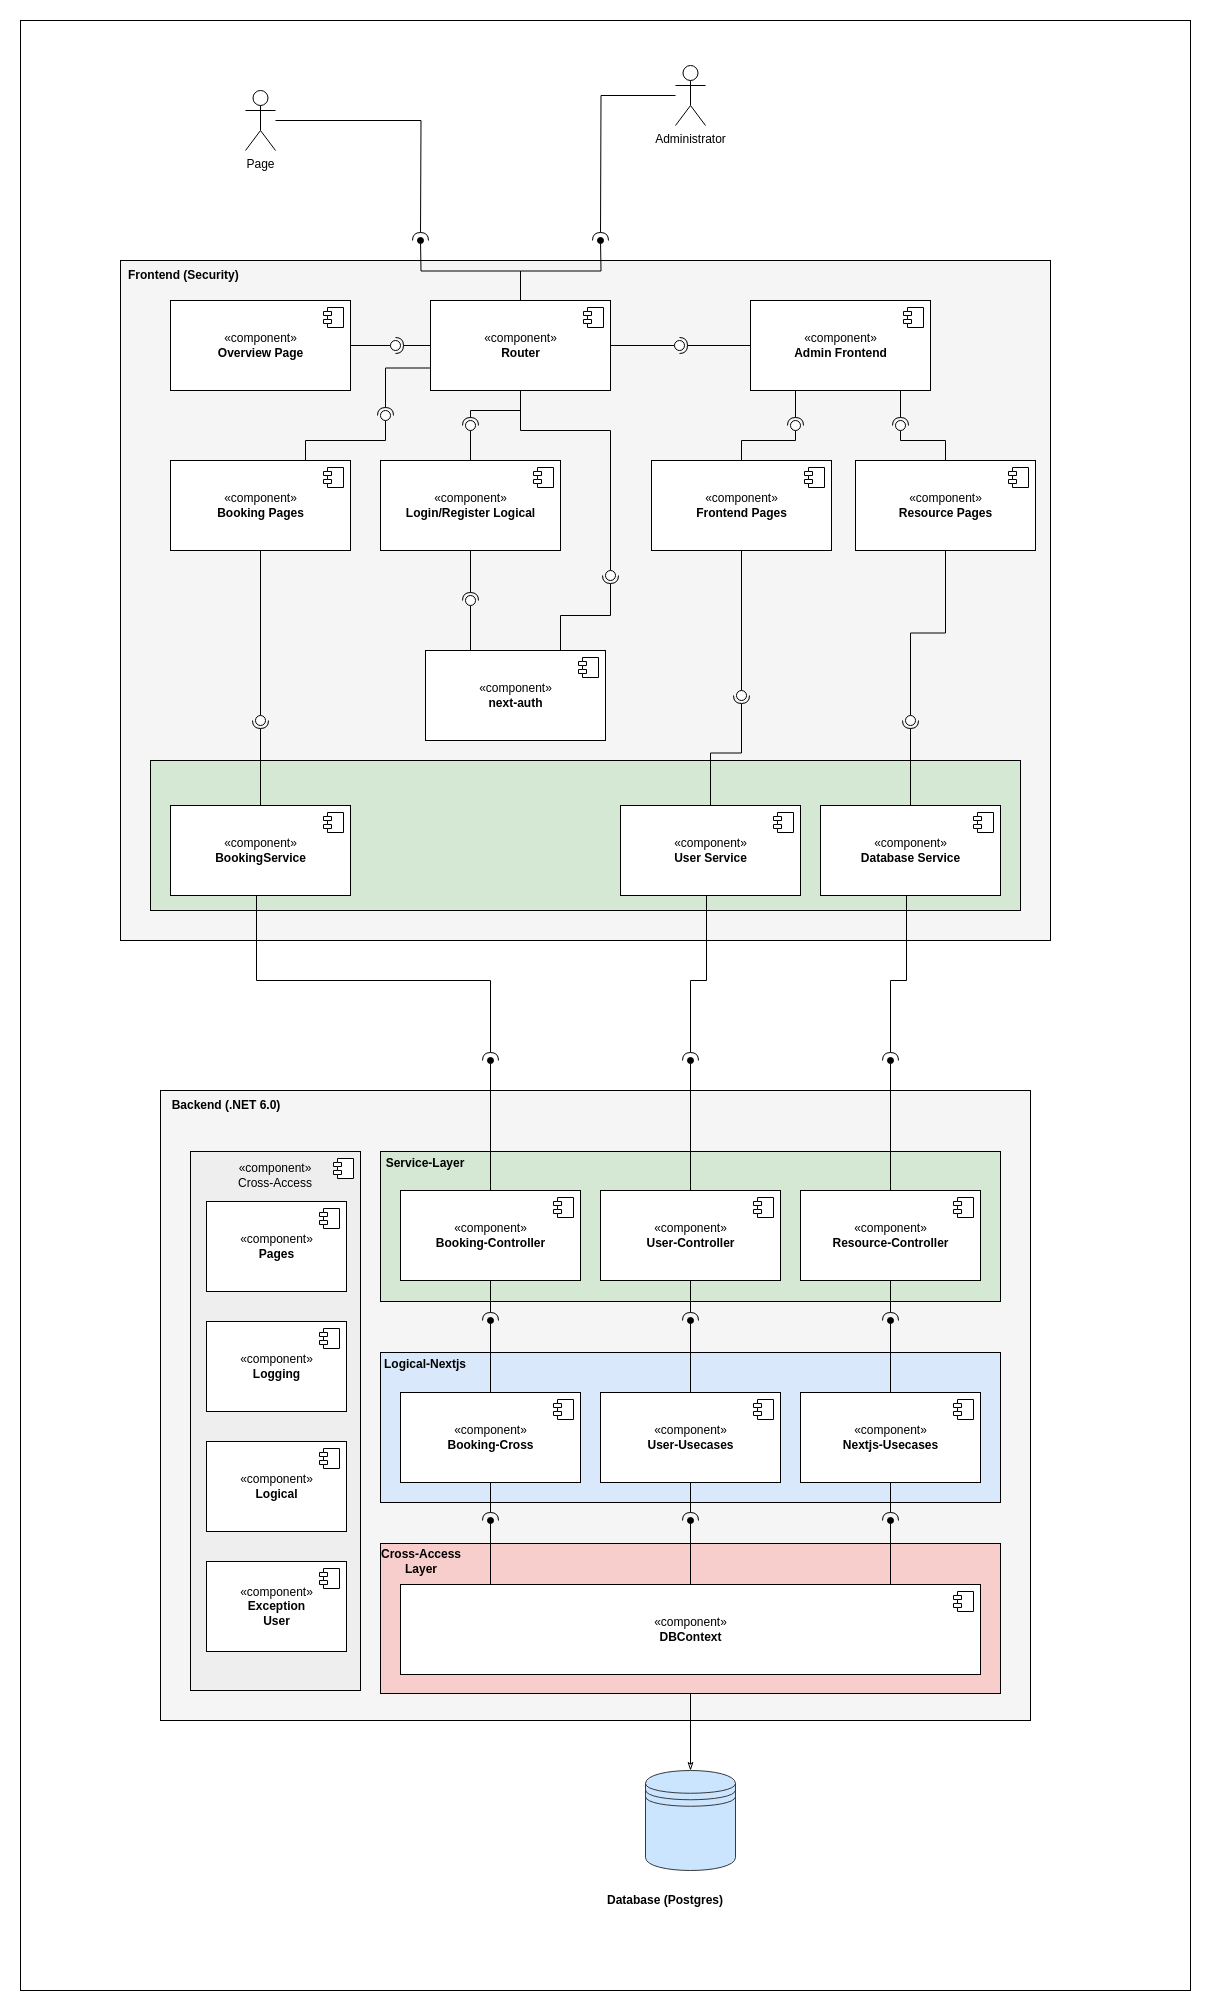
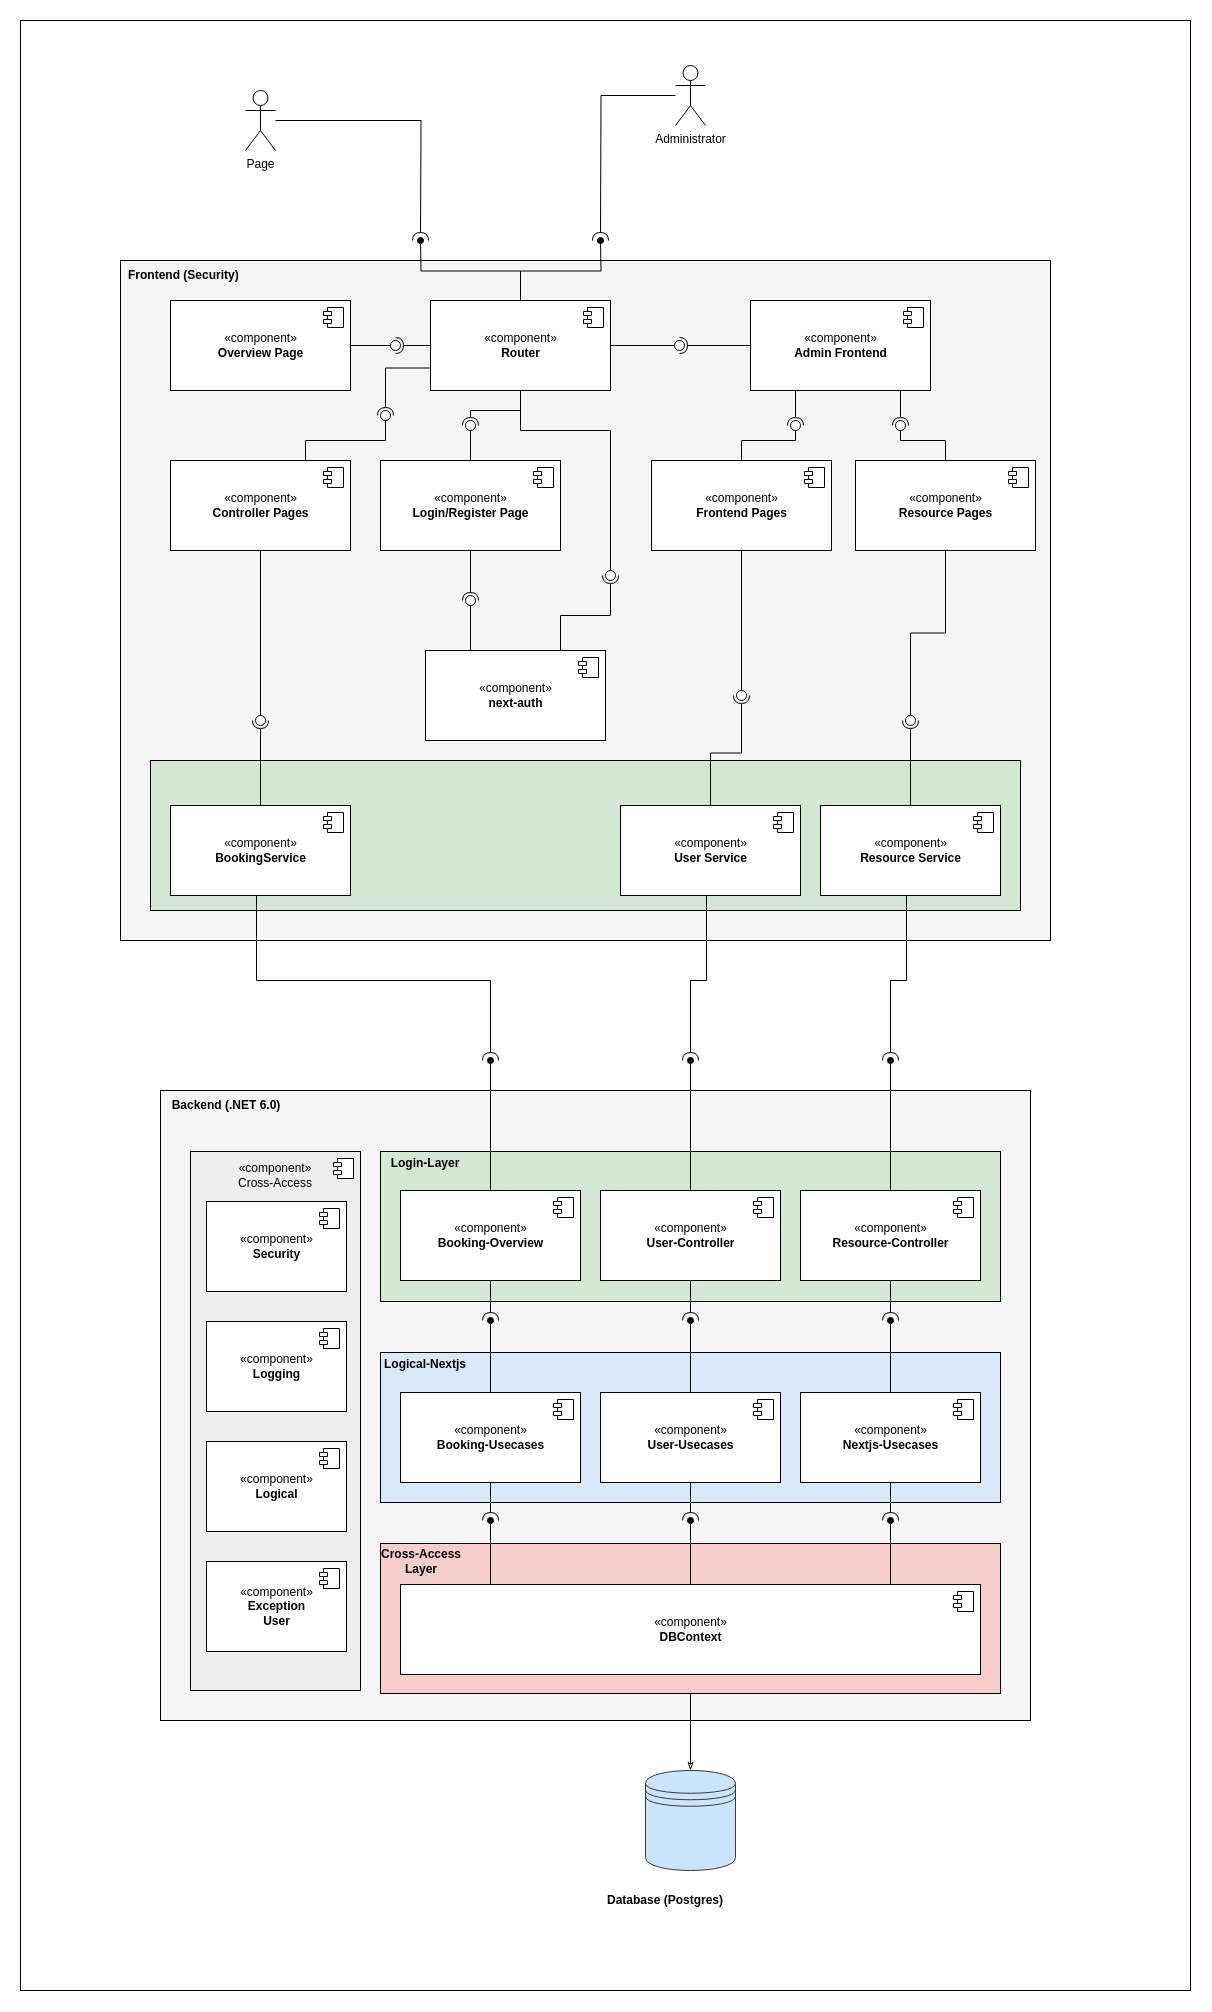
(261, 506) -> (261, 506)
(471, 506) -> (471, 506)
(911, 851) -> (911, 851)
(426, 1164) -> (426, 1164)
(491, 1236) -> (491, 1236)
(277, 1247) -> (277, 1247)
(491, 1438) -> (491, 1438)
